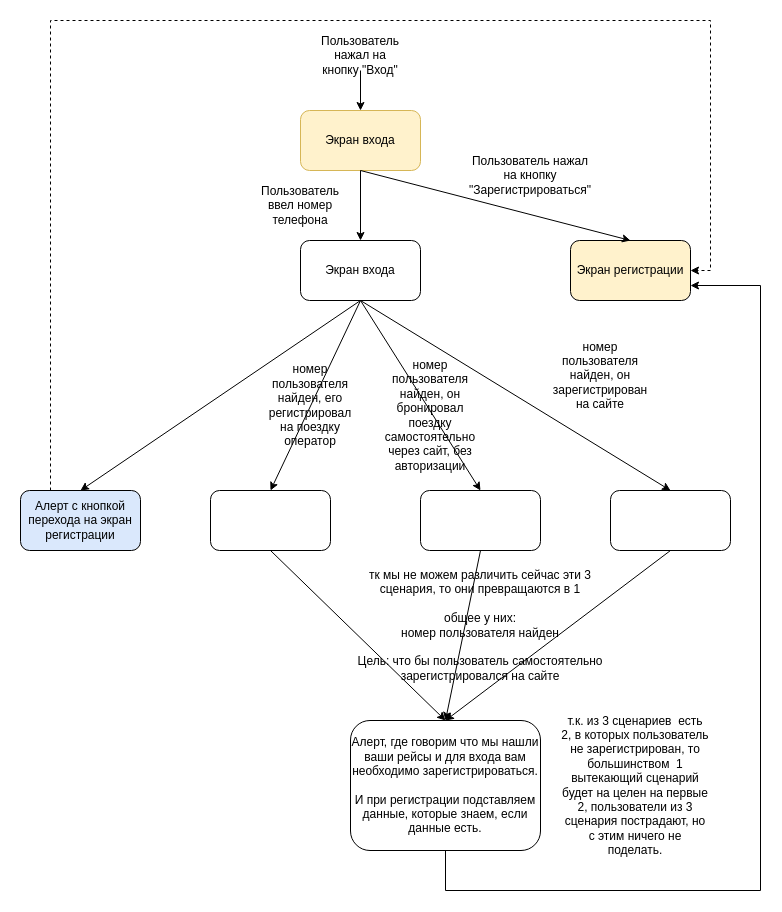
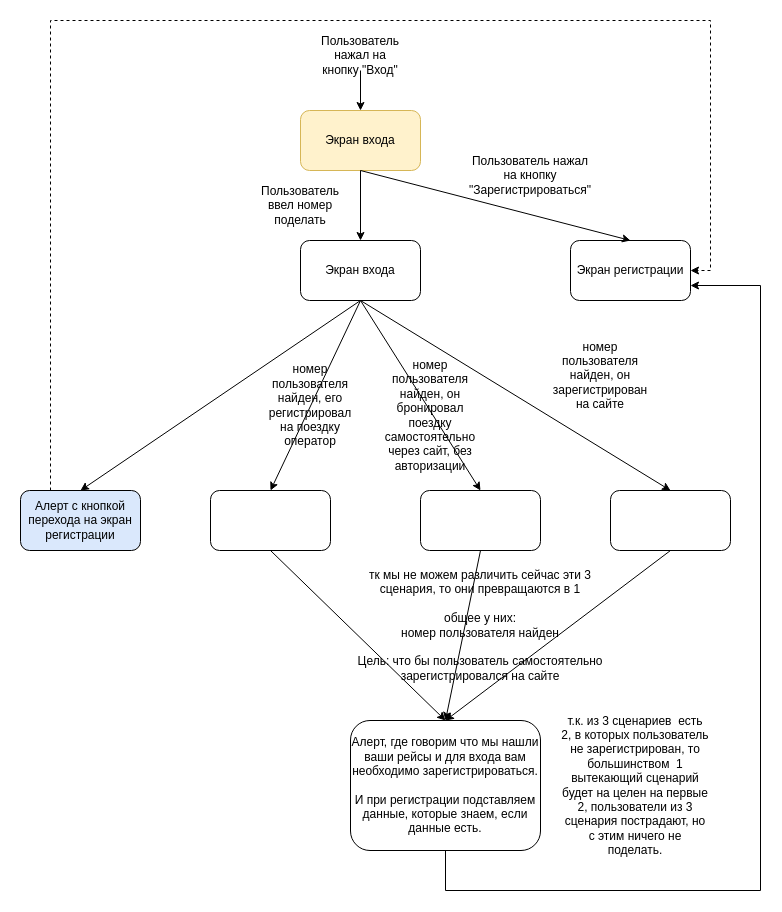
(301, 206) -> (301, 206)
(631, 271) -> (631, 271)
